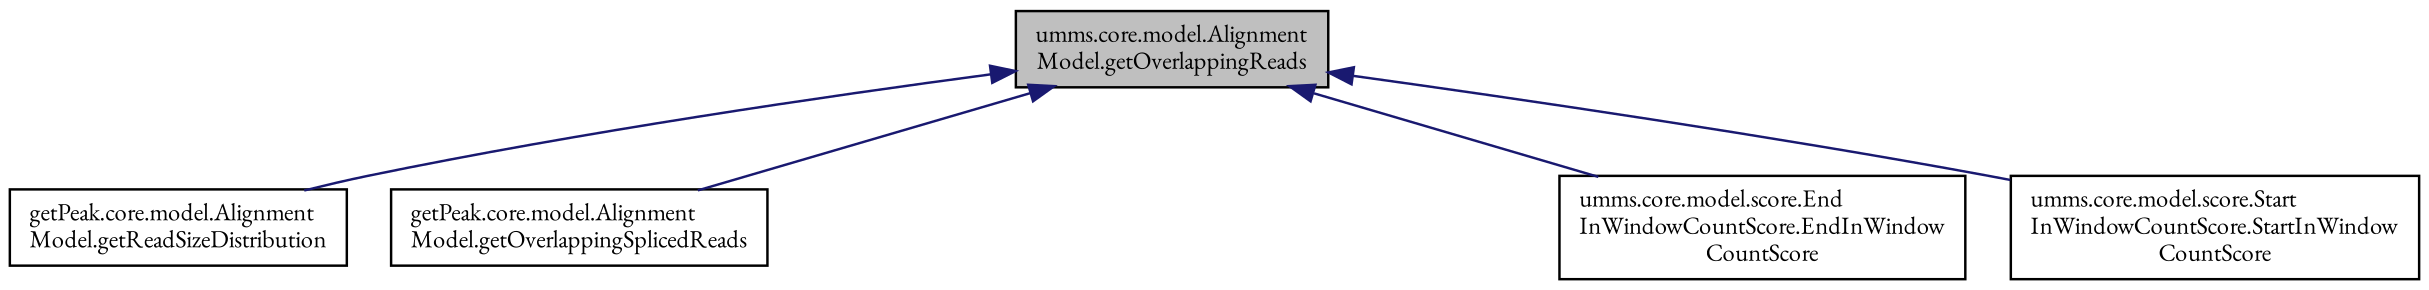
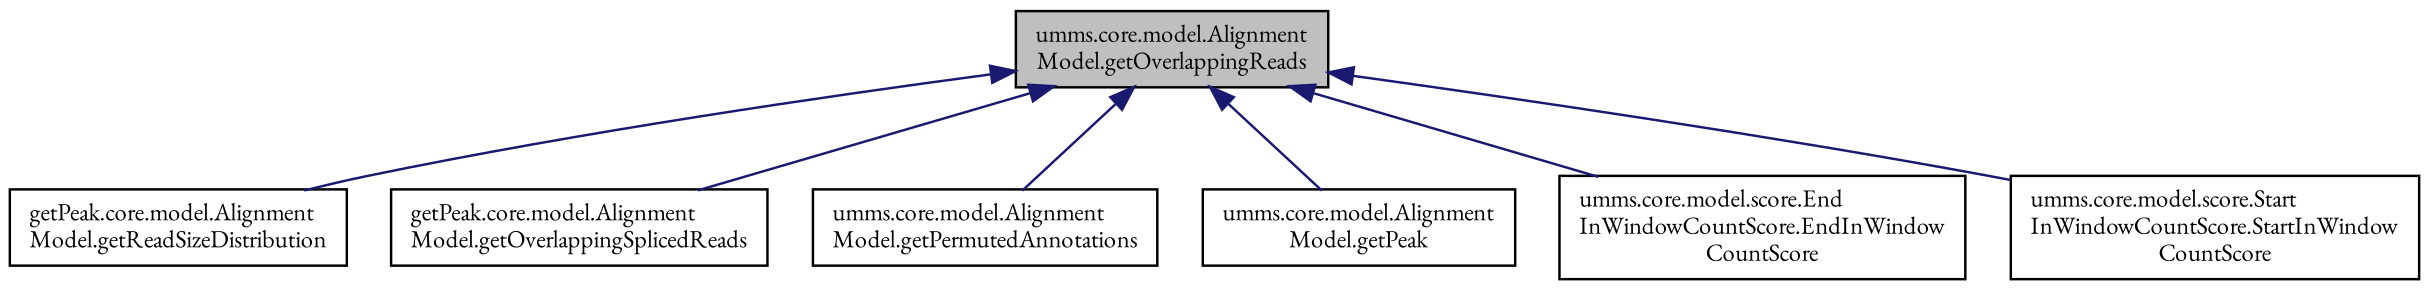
none -> (985, 228)
none -> (1359, 228)
